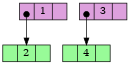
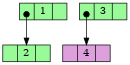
(43, 12) -> (43, 12)
(103, 12) -> (103, 12)
(86, 53) -> (86, 53)
